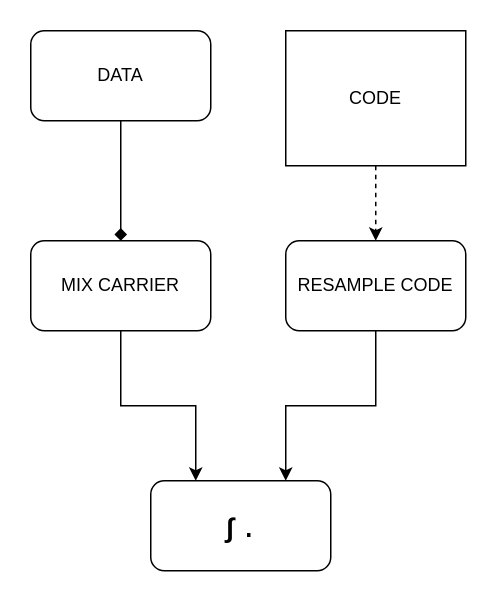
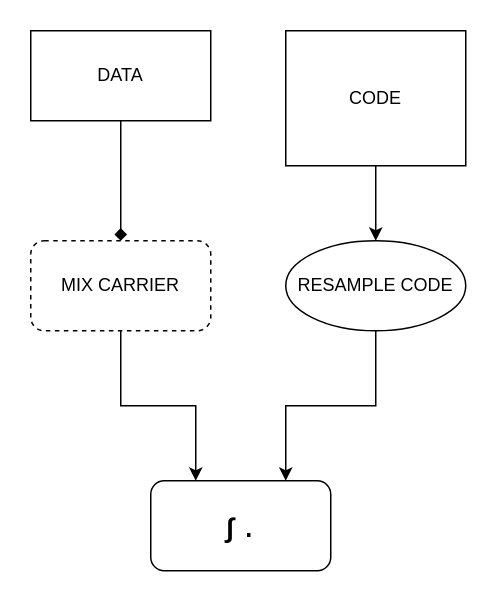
(121, 76) -> (121, 76)
(376, 199) -> (376, 199)
(121, 286) -> (121, 286)
(376, 286) -> (376, 286)
